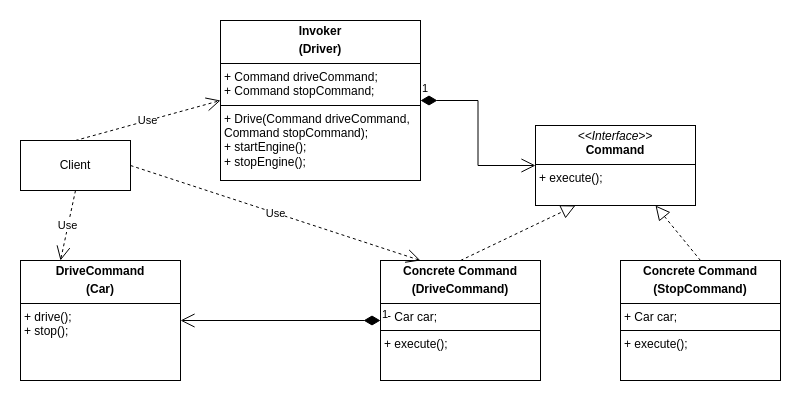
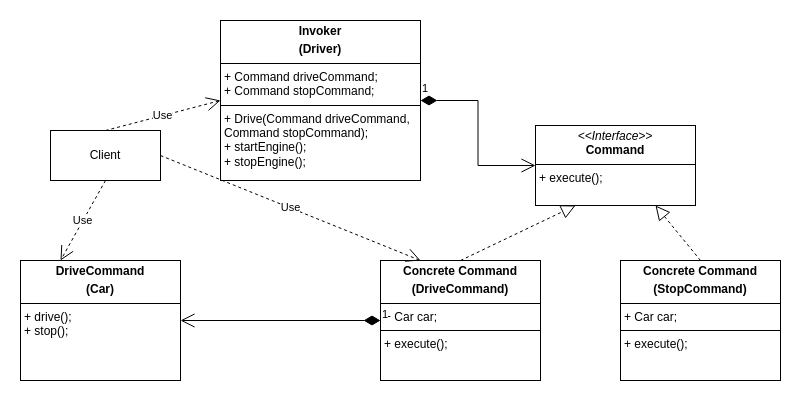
(76, 166) -> (106, 156)
